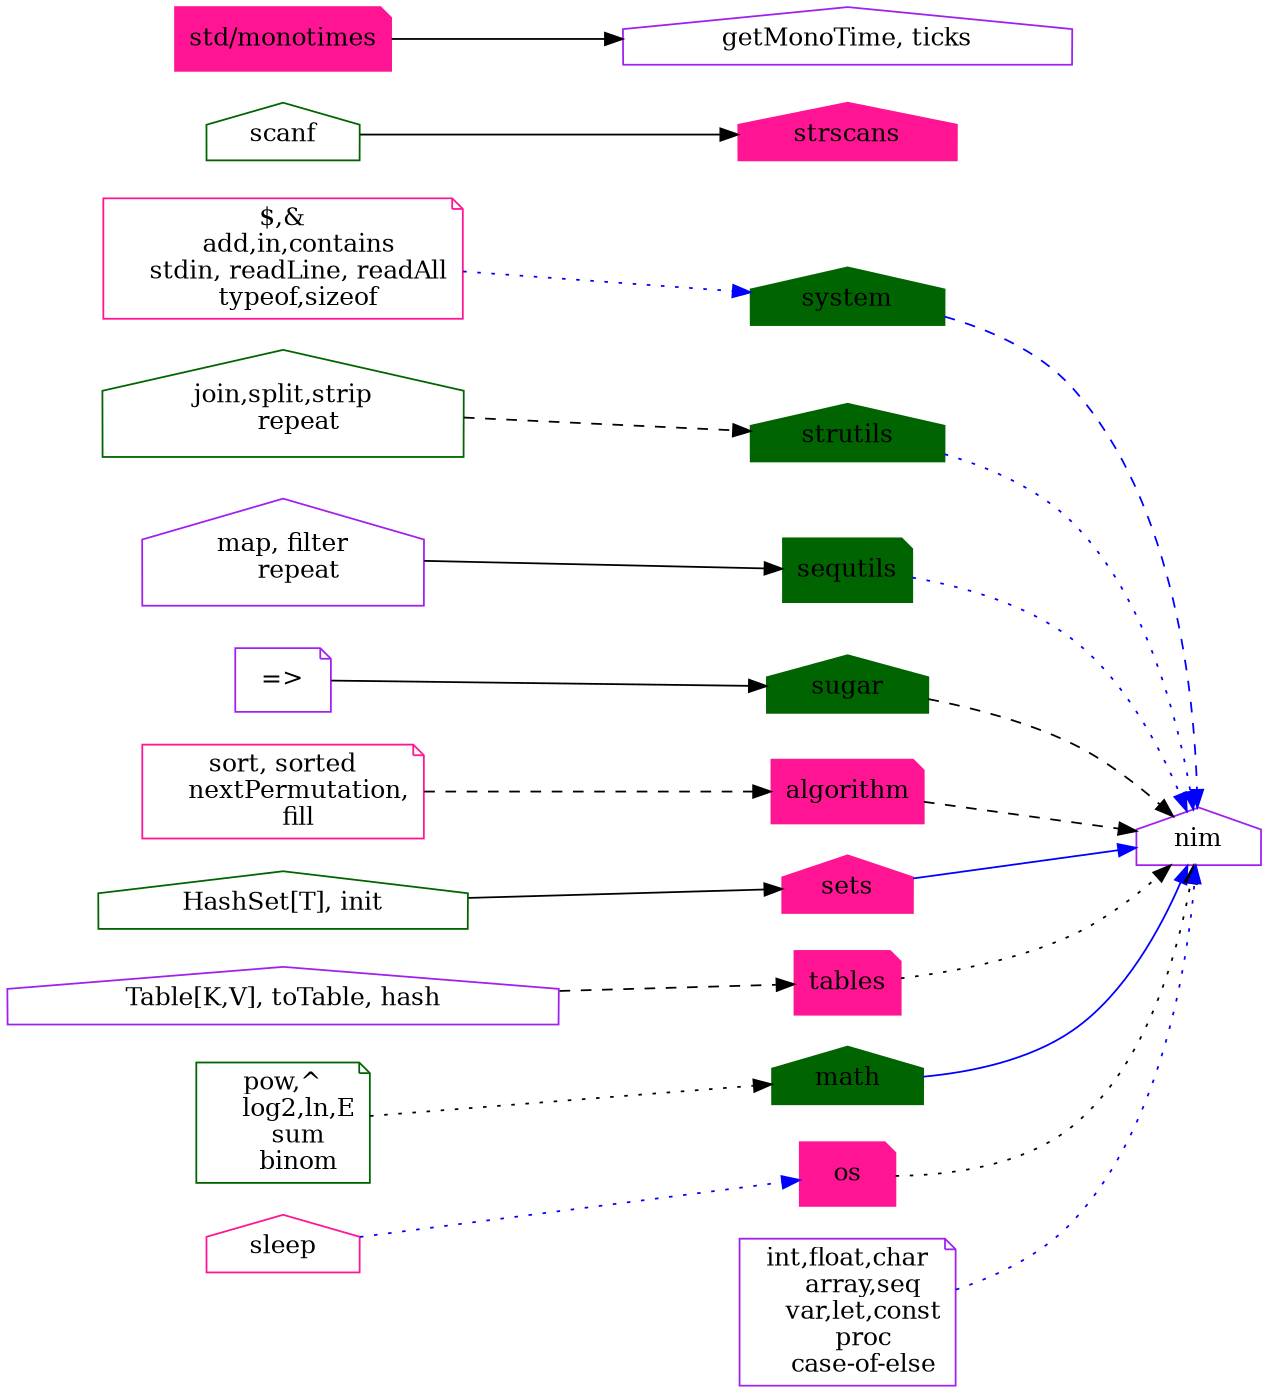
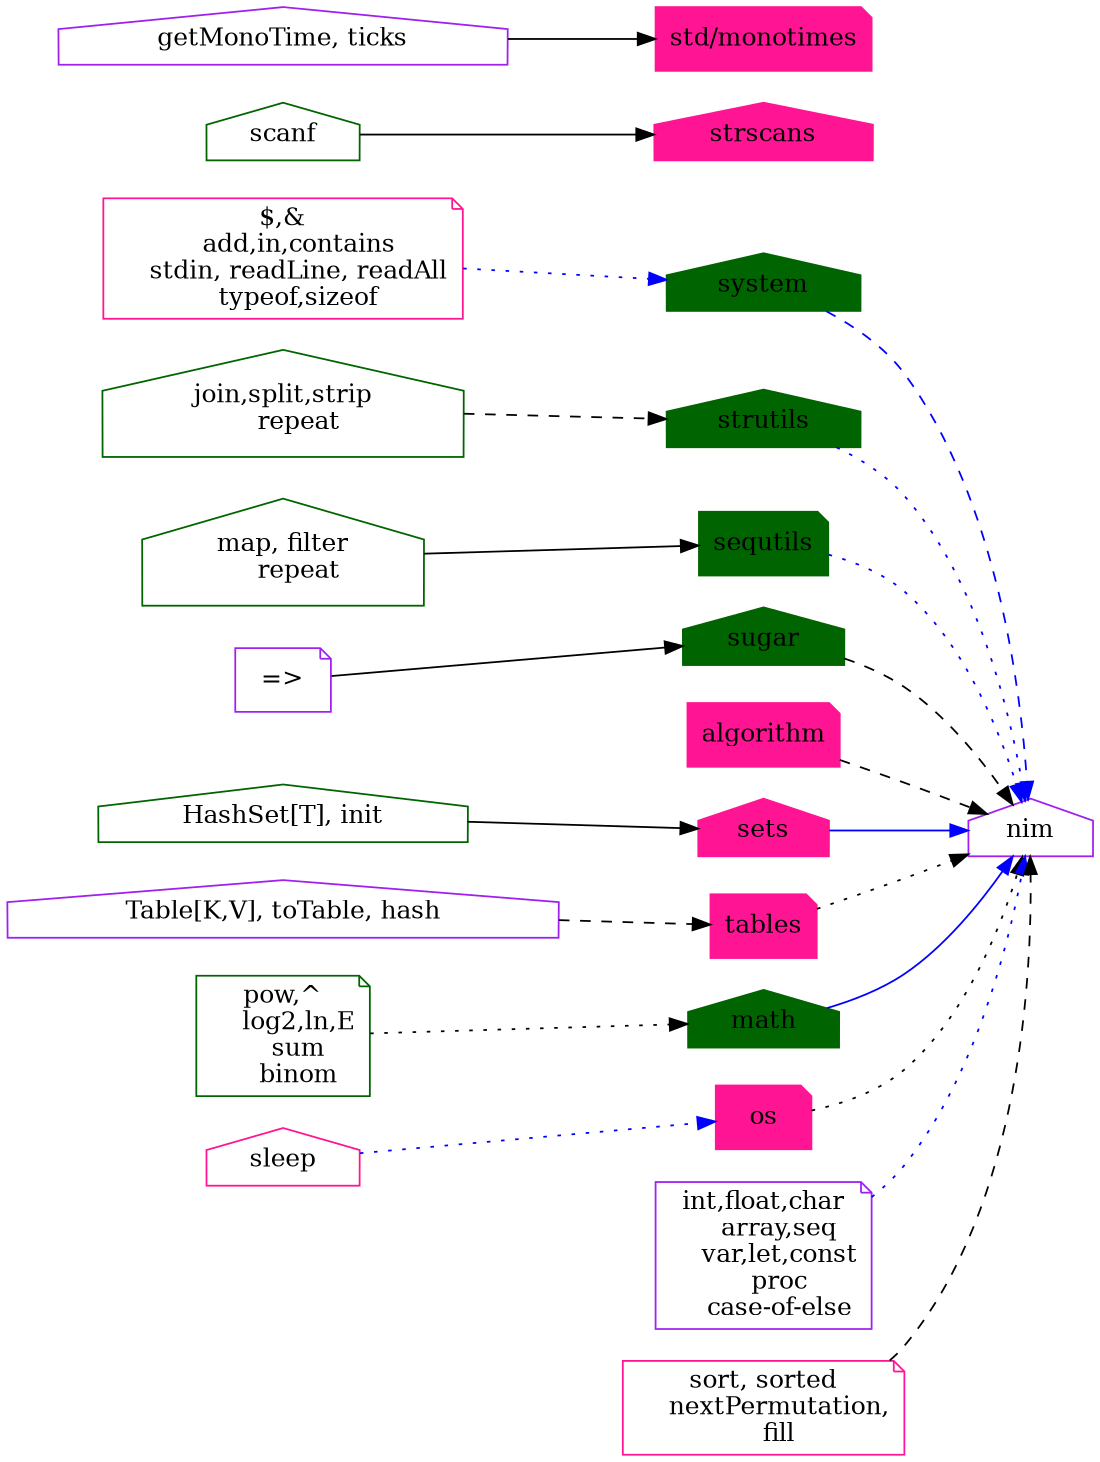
(498, 39) -> (573, 39)
(283, 558) -> (283, 558)
(589, 792) -> (1003, 1131)
